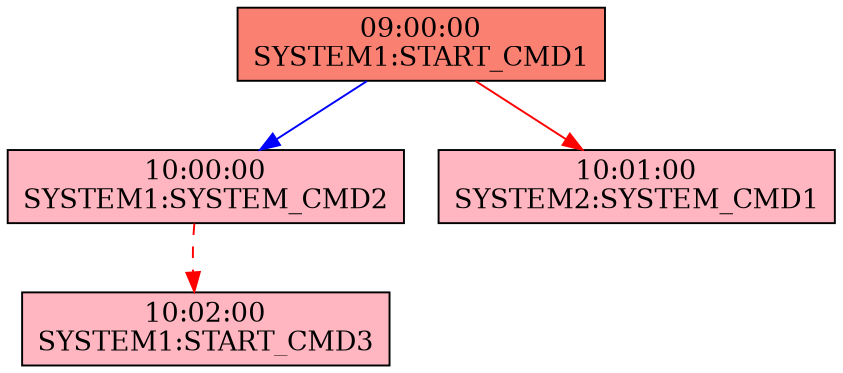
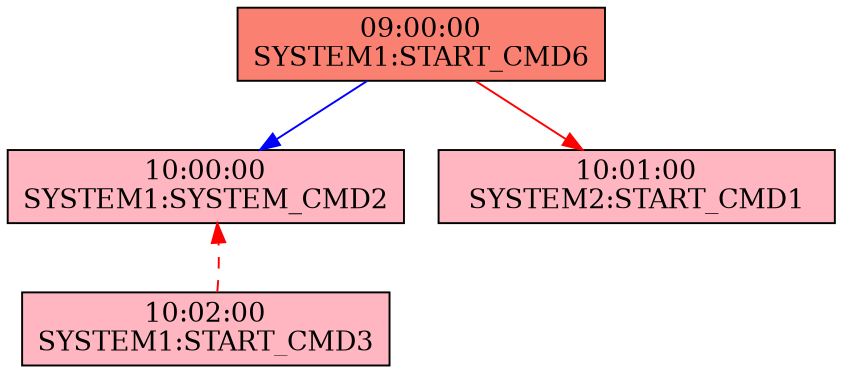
(421, 44) -> (421, 44)
(637, 187) -> (637, 187)
(193, 248) -> (219, 267)
